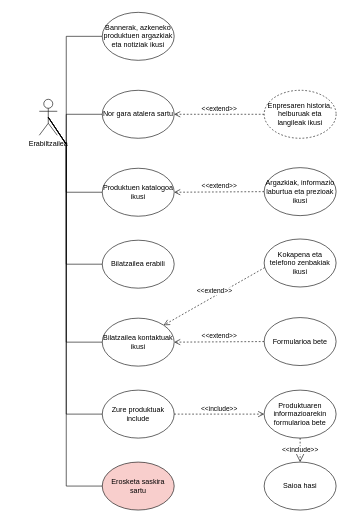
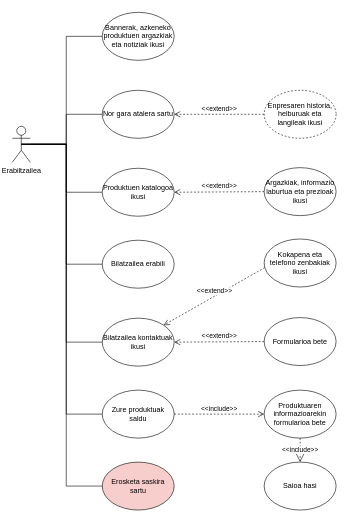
(48, 117) -> (21, 144)
(138, 414) -> (138, 414)
